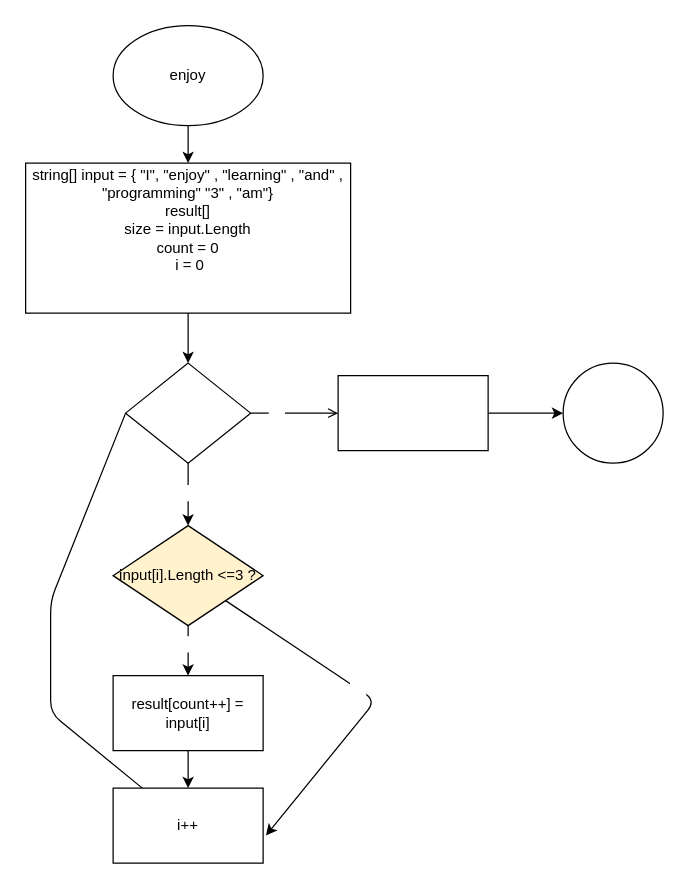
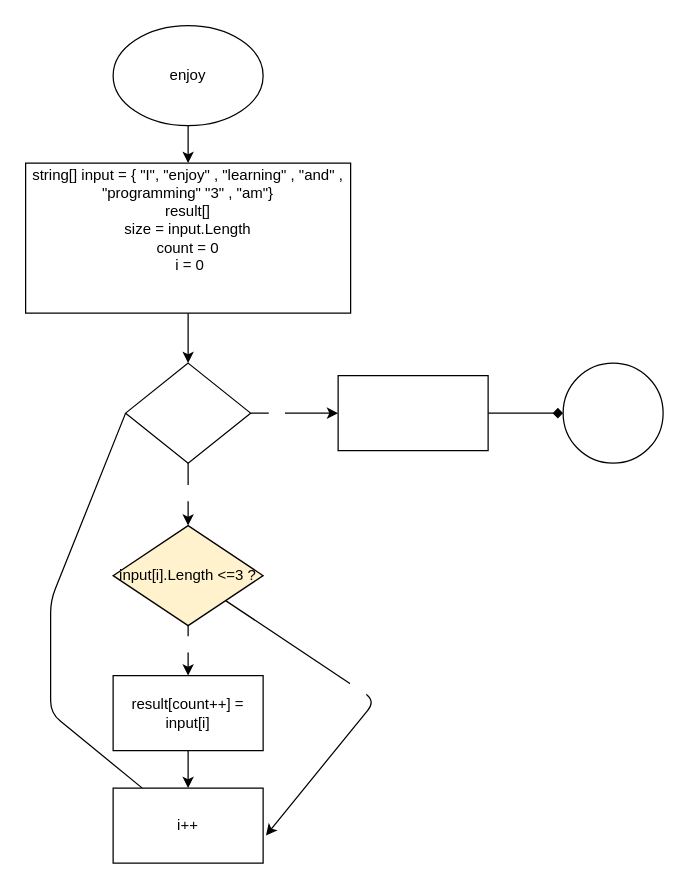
(330, 413) -> (328, 413)
(553, 413) -> (552, 413)
